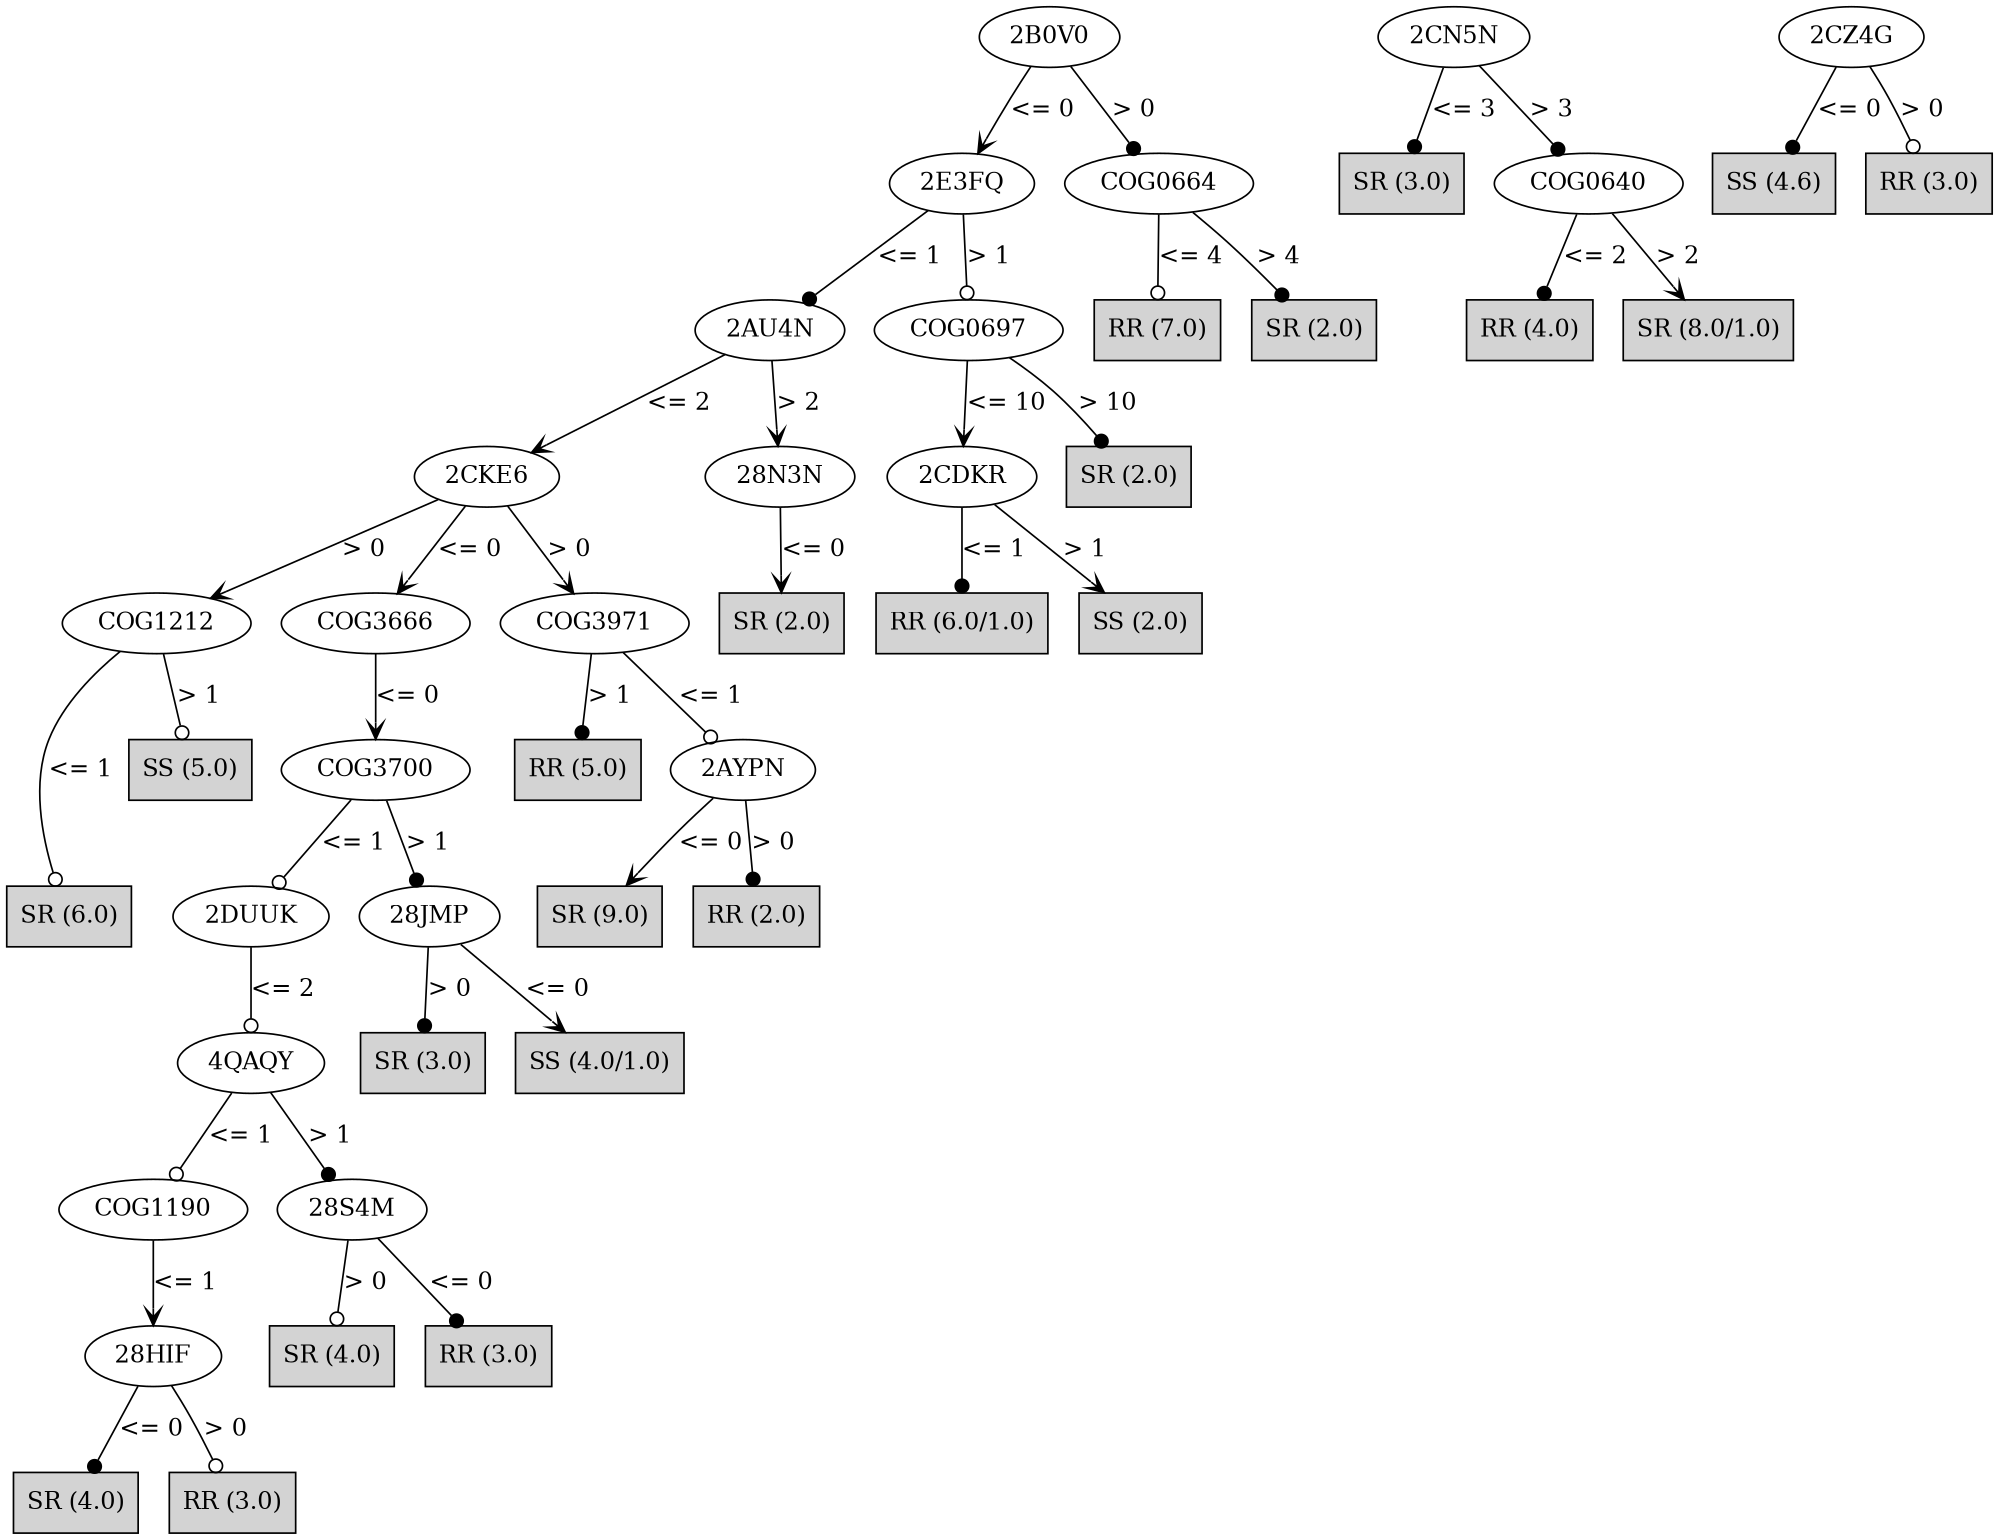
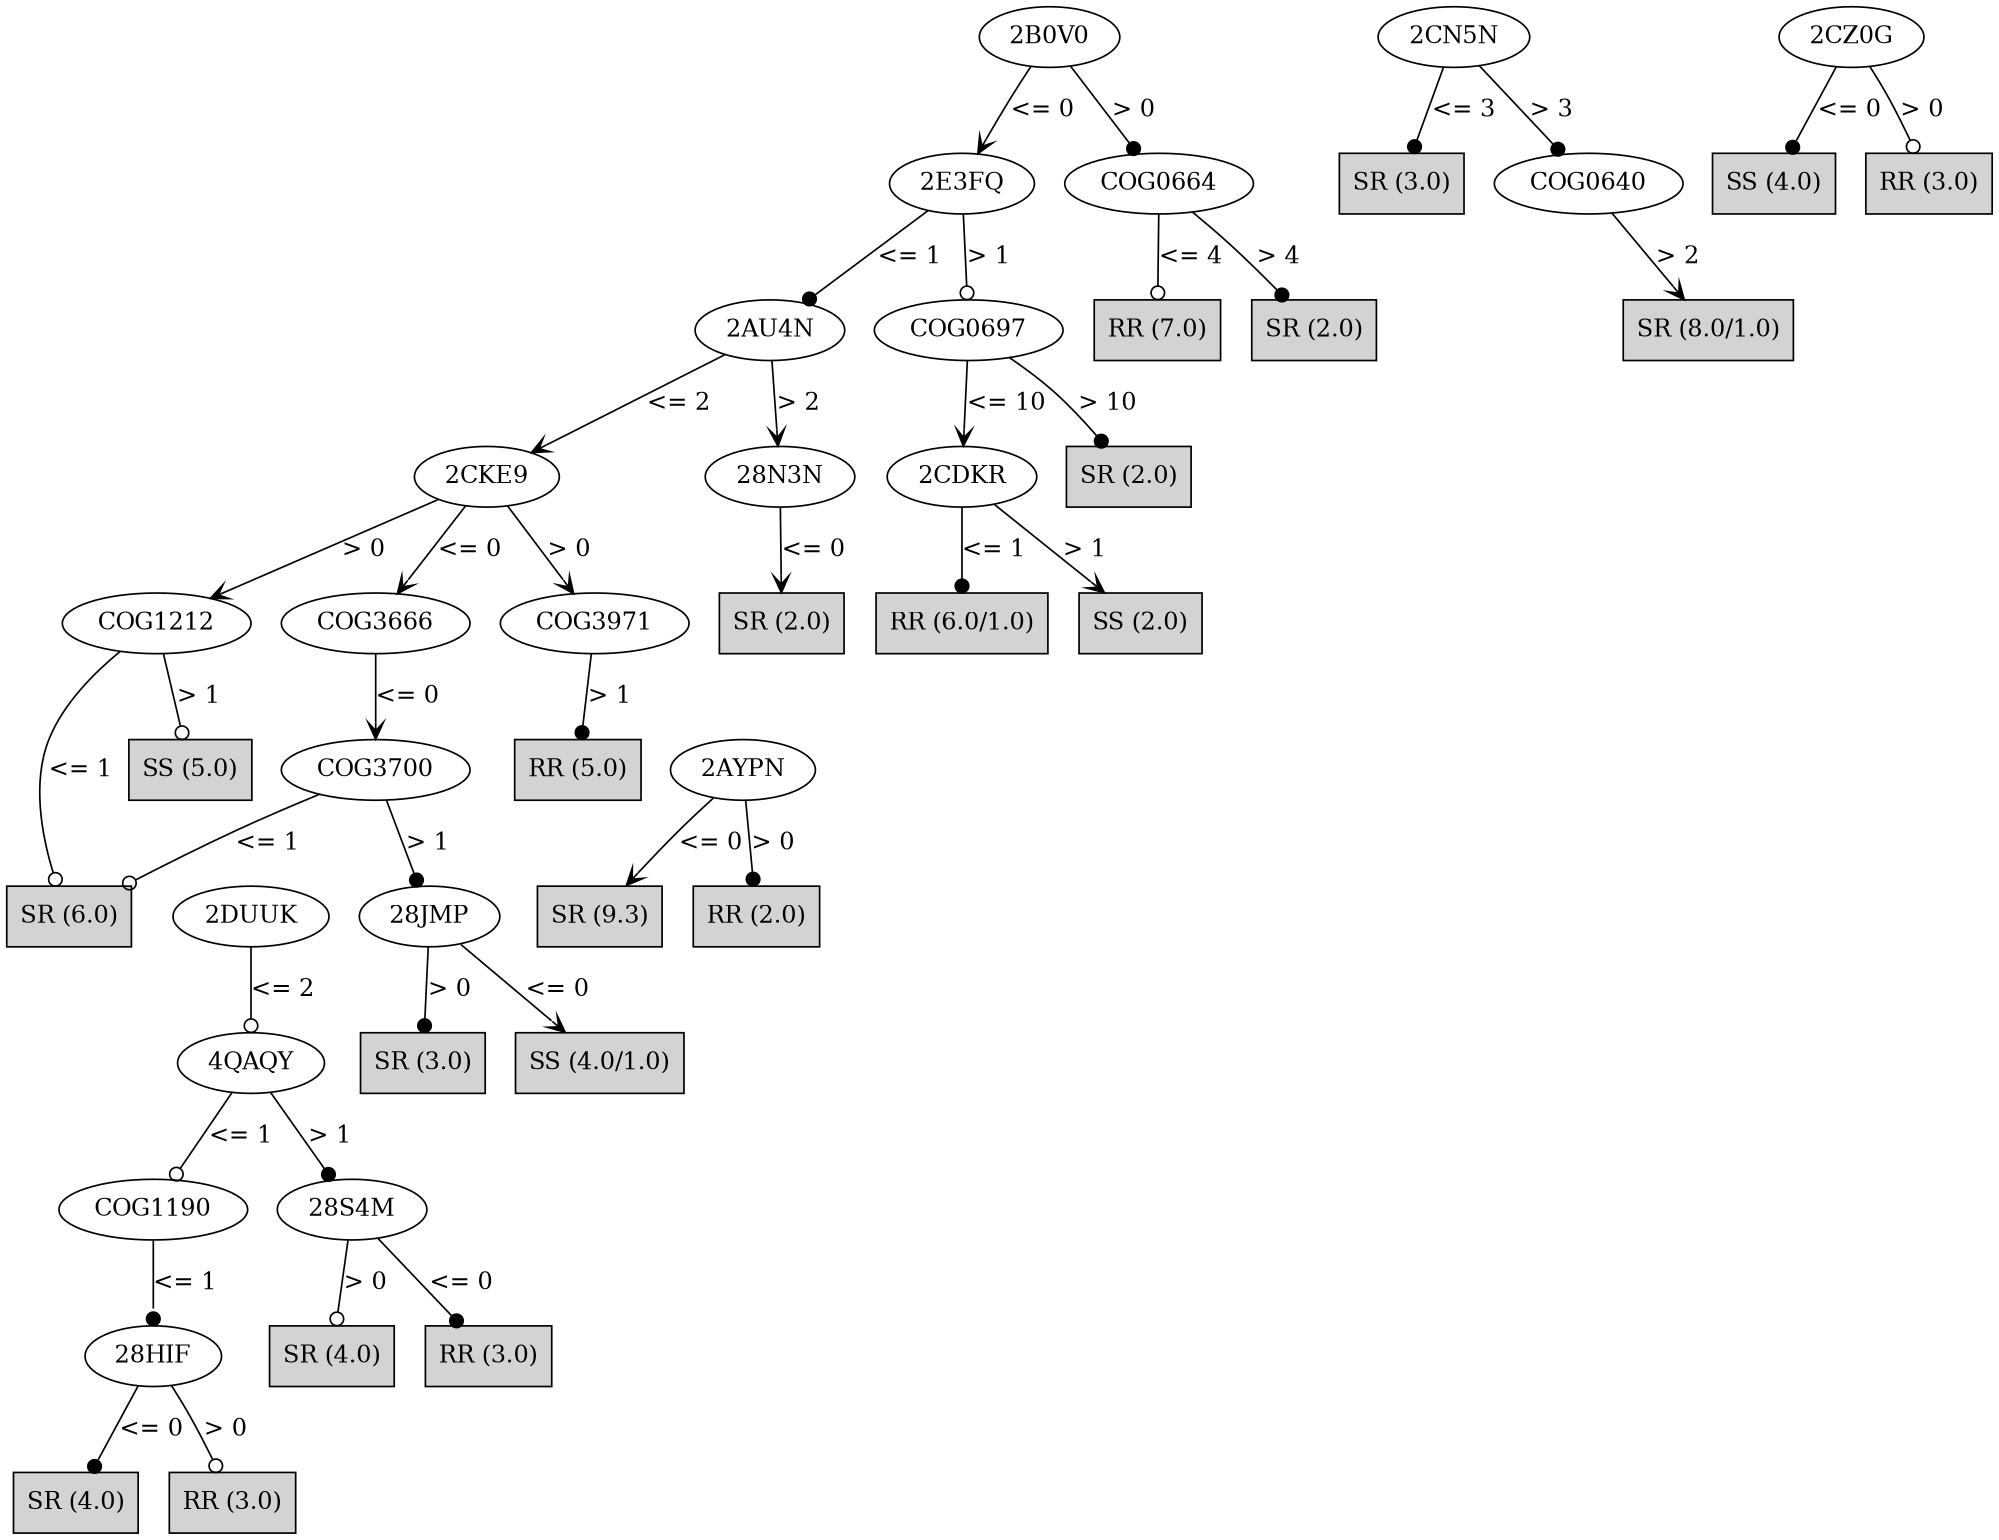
(1852, 37) -> (1852, 37)
(1774, 184) -> (1774, 184)
(1530, 330) -> none
(487, 477) -> (487, 477)
(665, 692) -> none
(318, 838) -> (227, 835)
(600, 916) -> (600, 916)
(153, 1274) -> (153, 1274)
